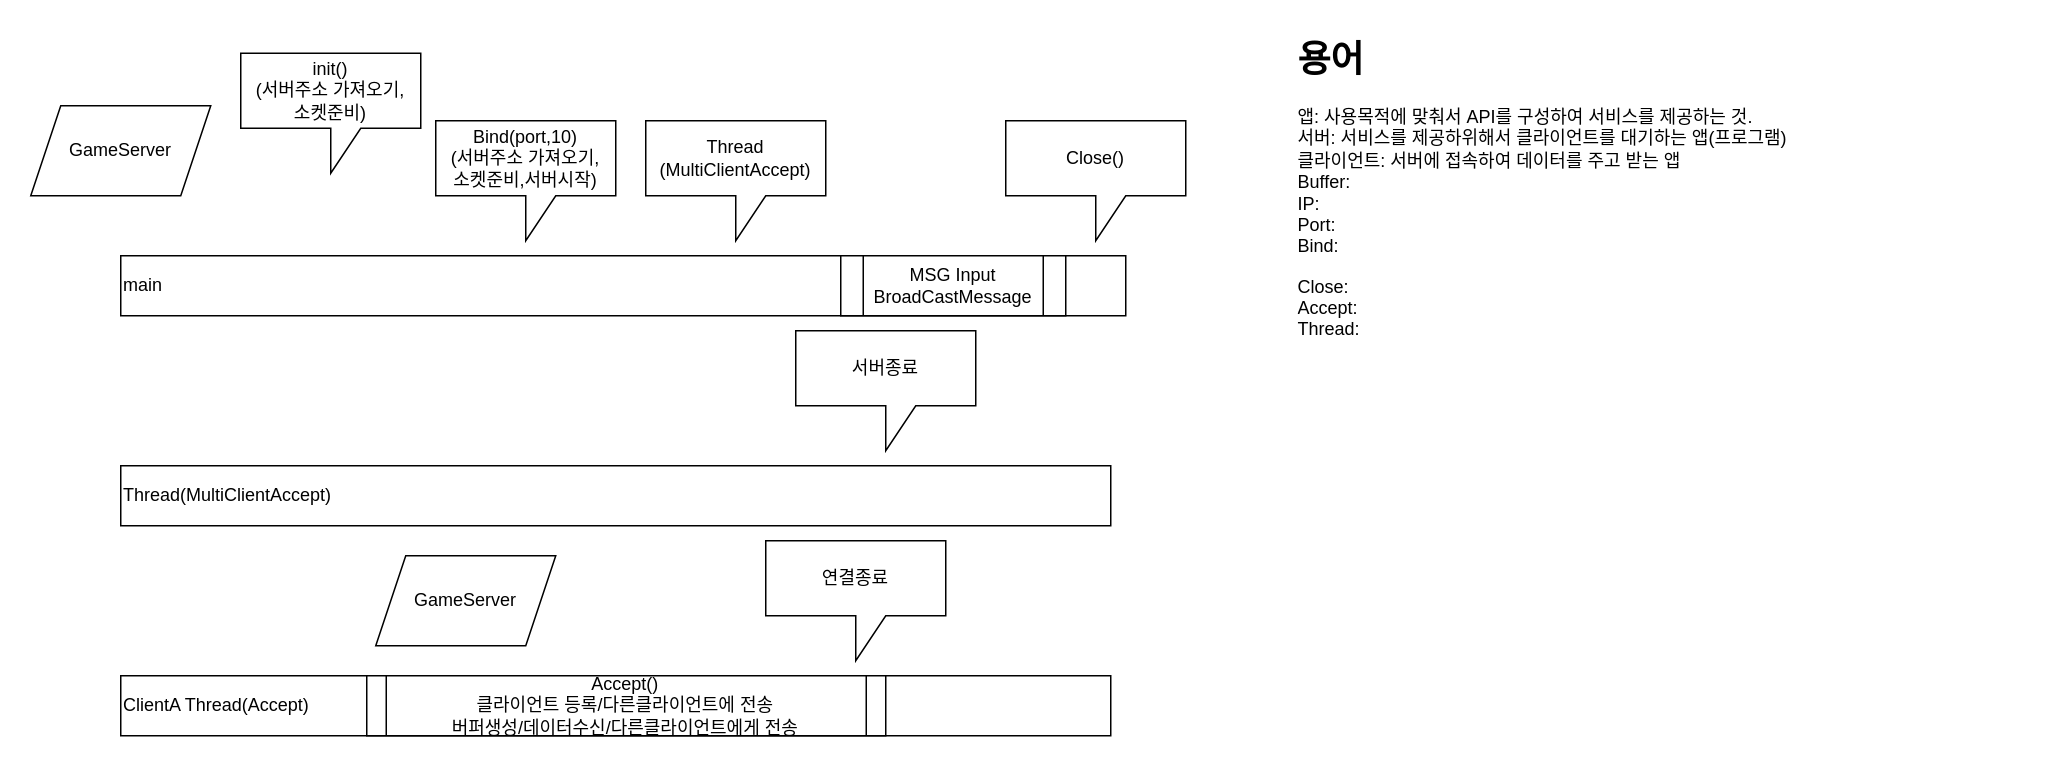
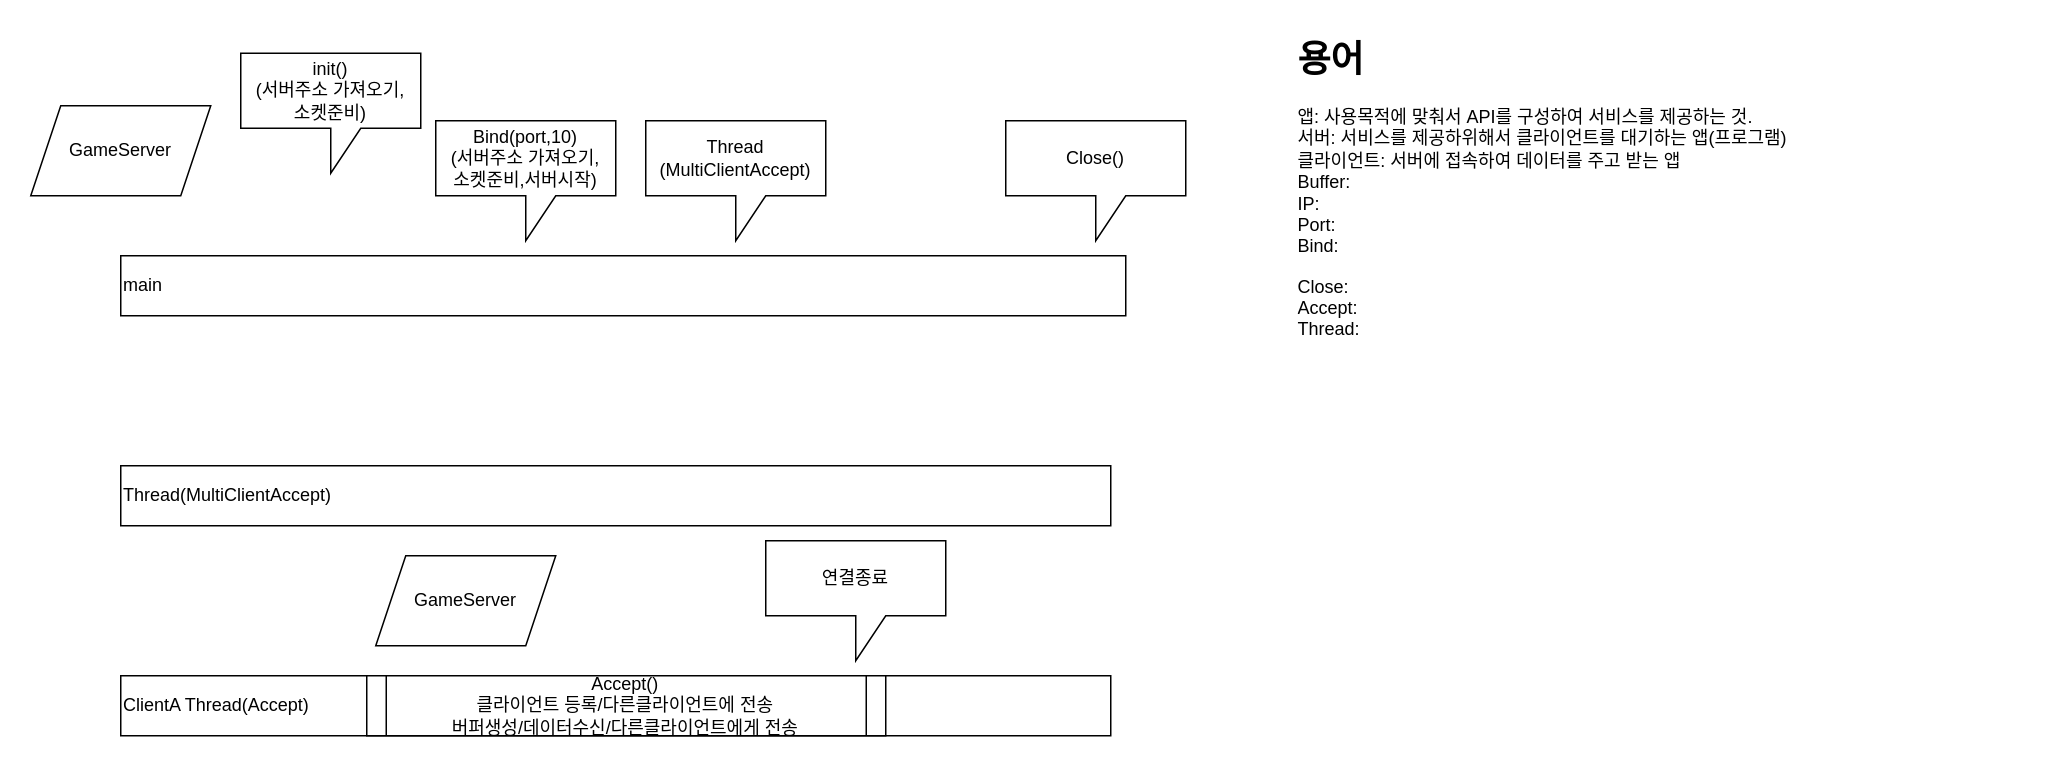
(953, 286) -> none
(886, 391) -> none
